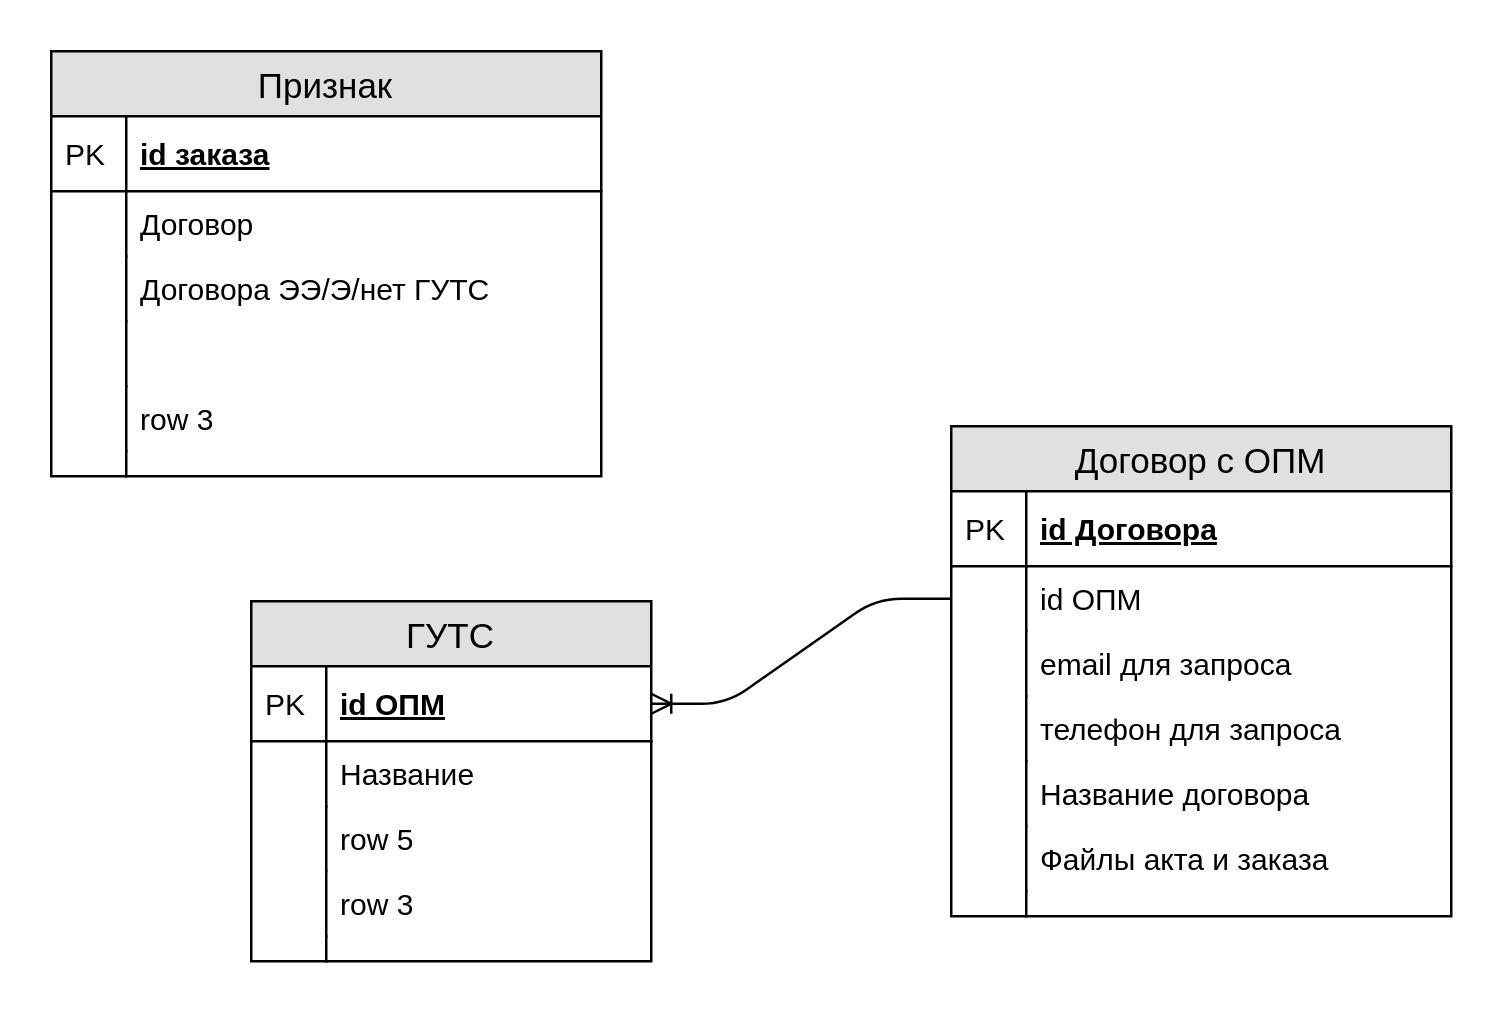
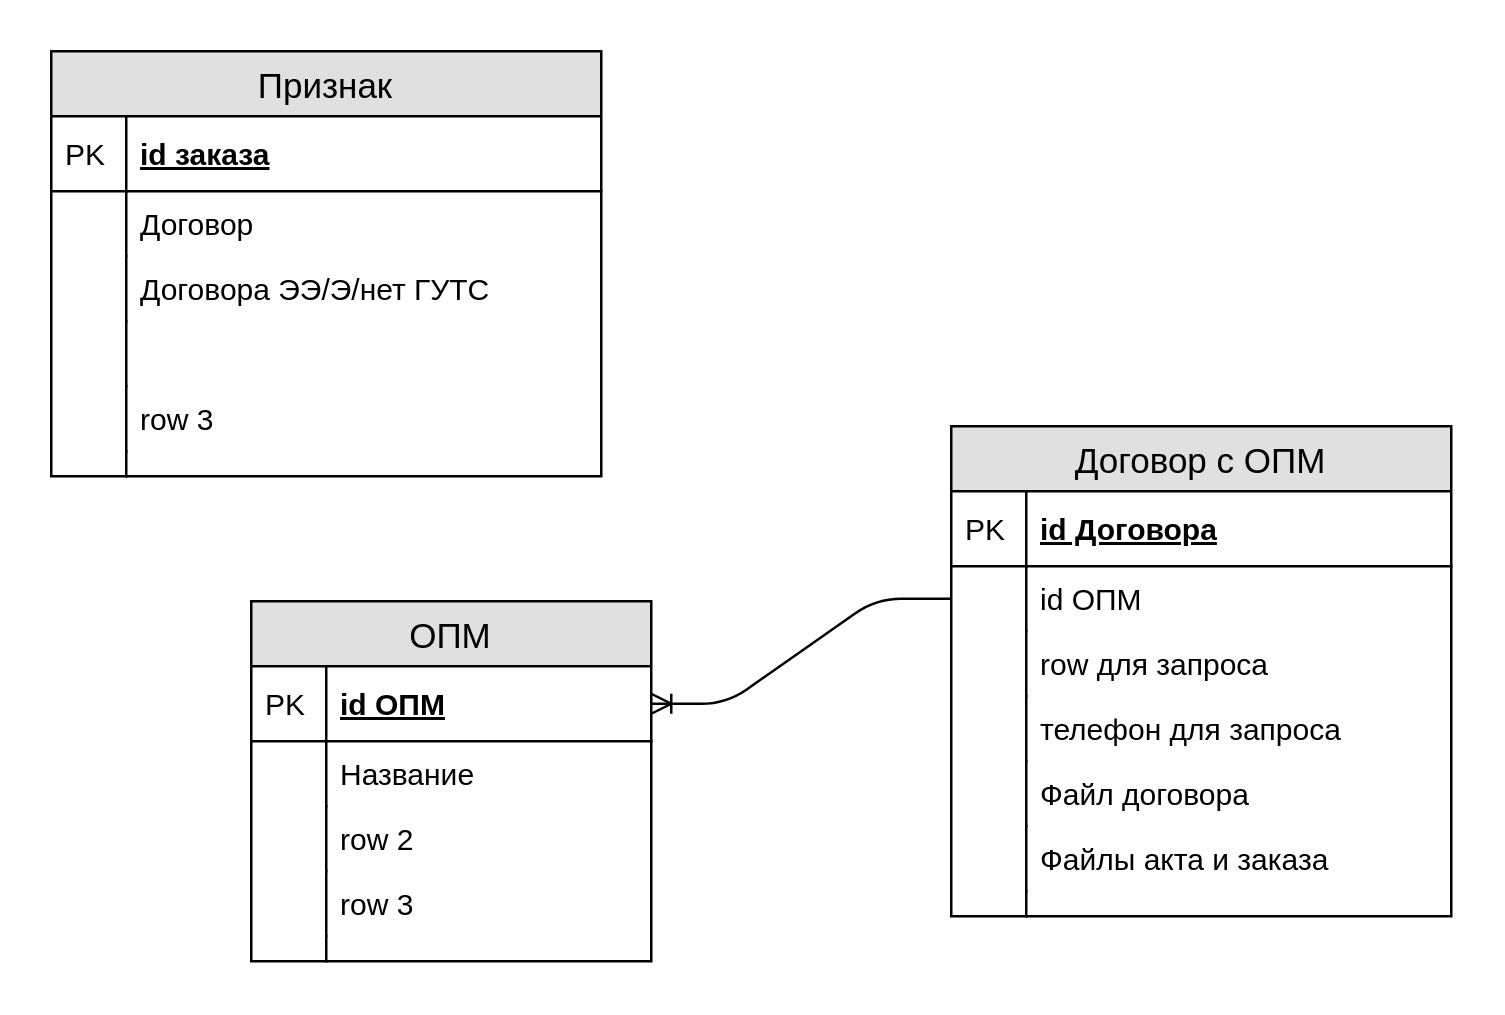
(450, 636) -> (450, 636)
(1167, 665) -> (1158, 665)
(1179, 795) -> (1145, 795)
(378, 840) -> (378, 840)
